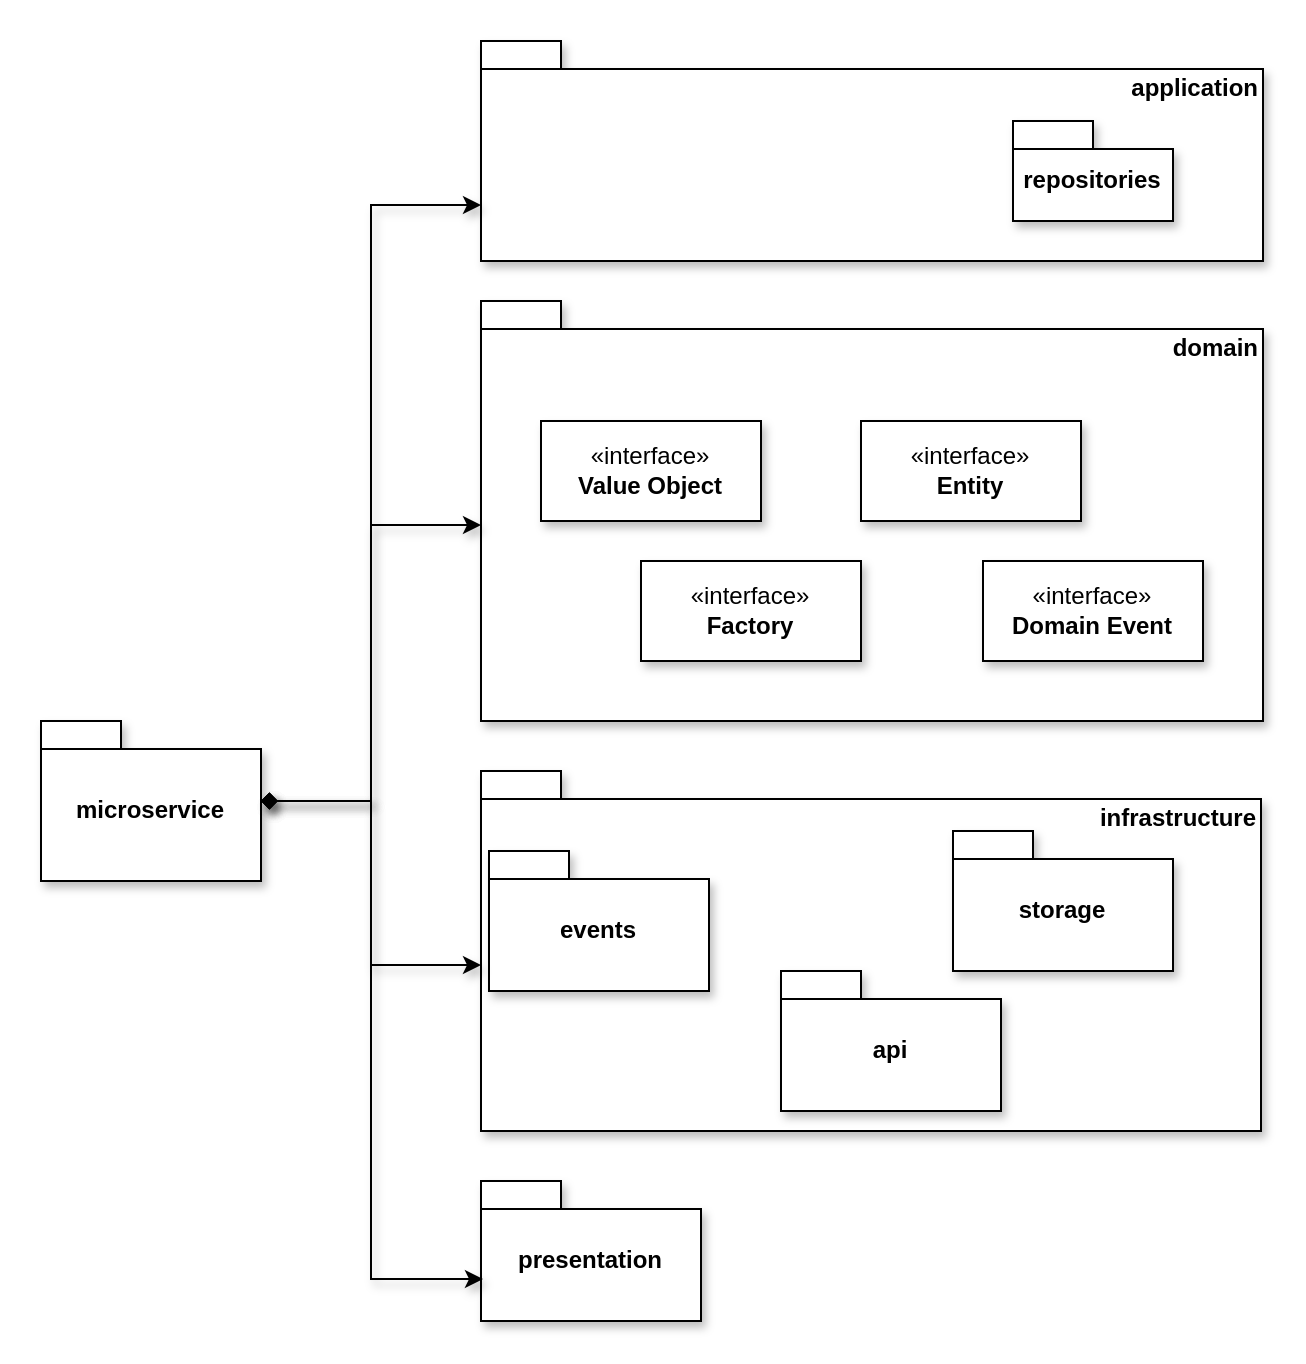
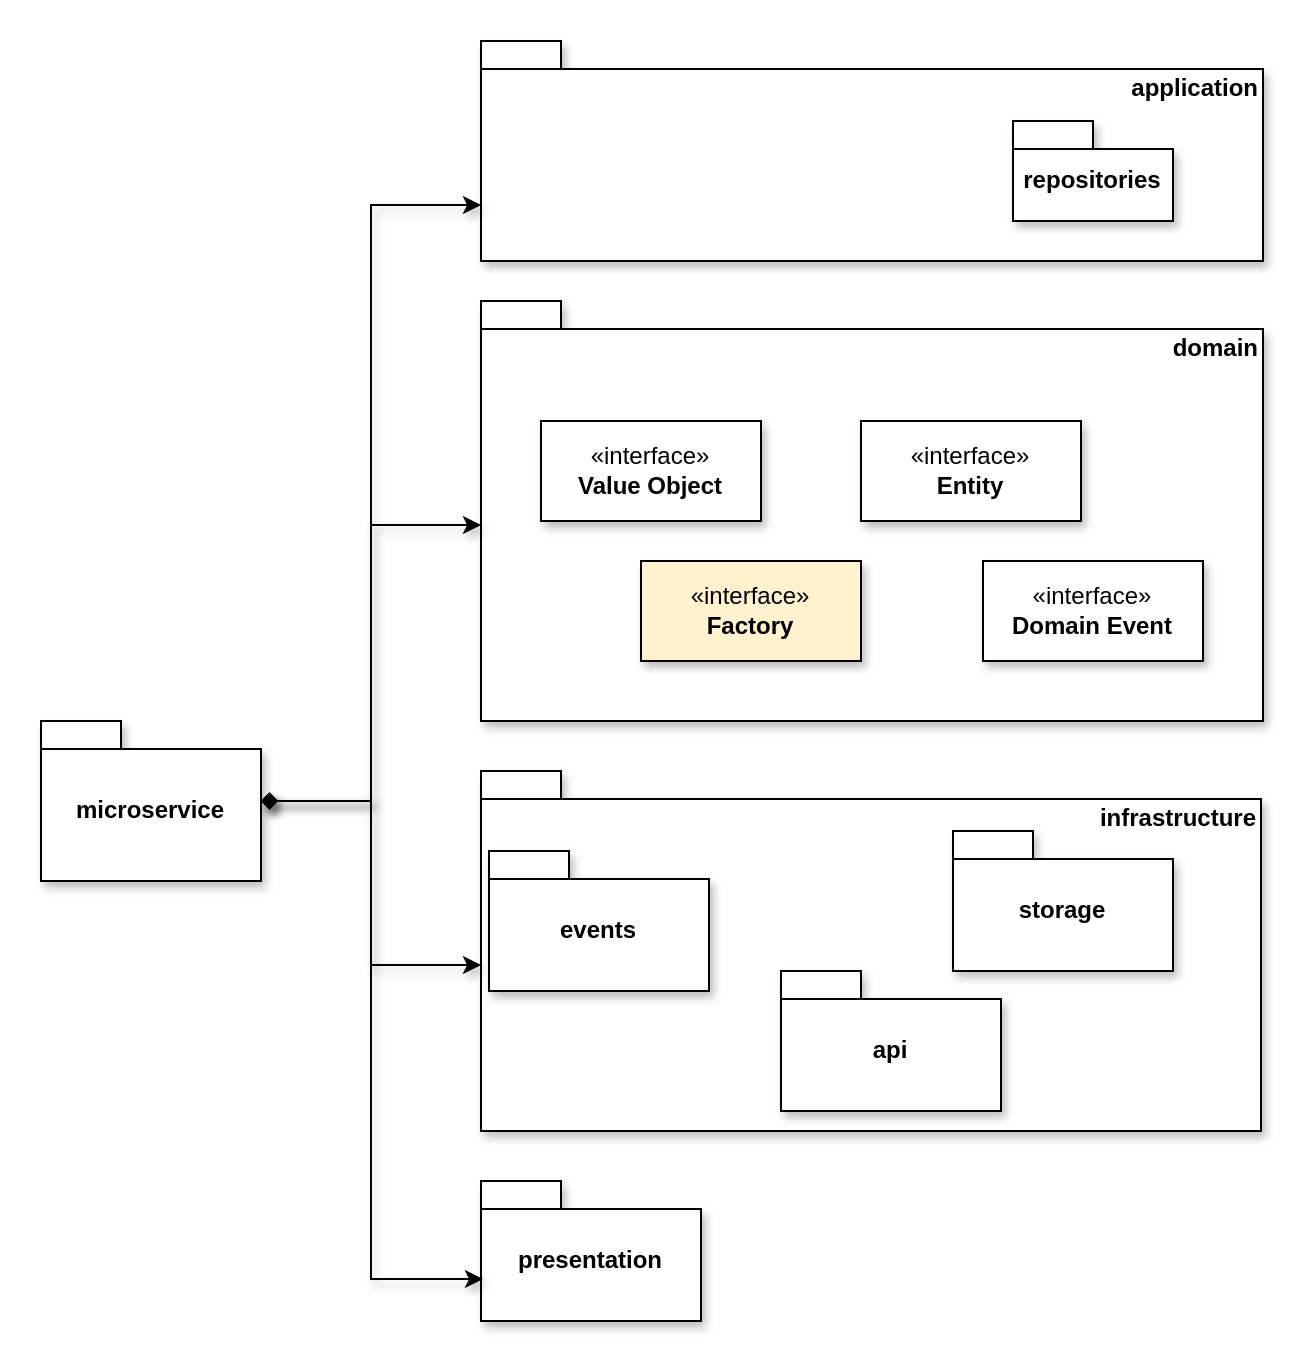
(751, 611) -> (751, 611)
